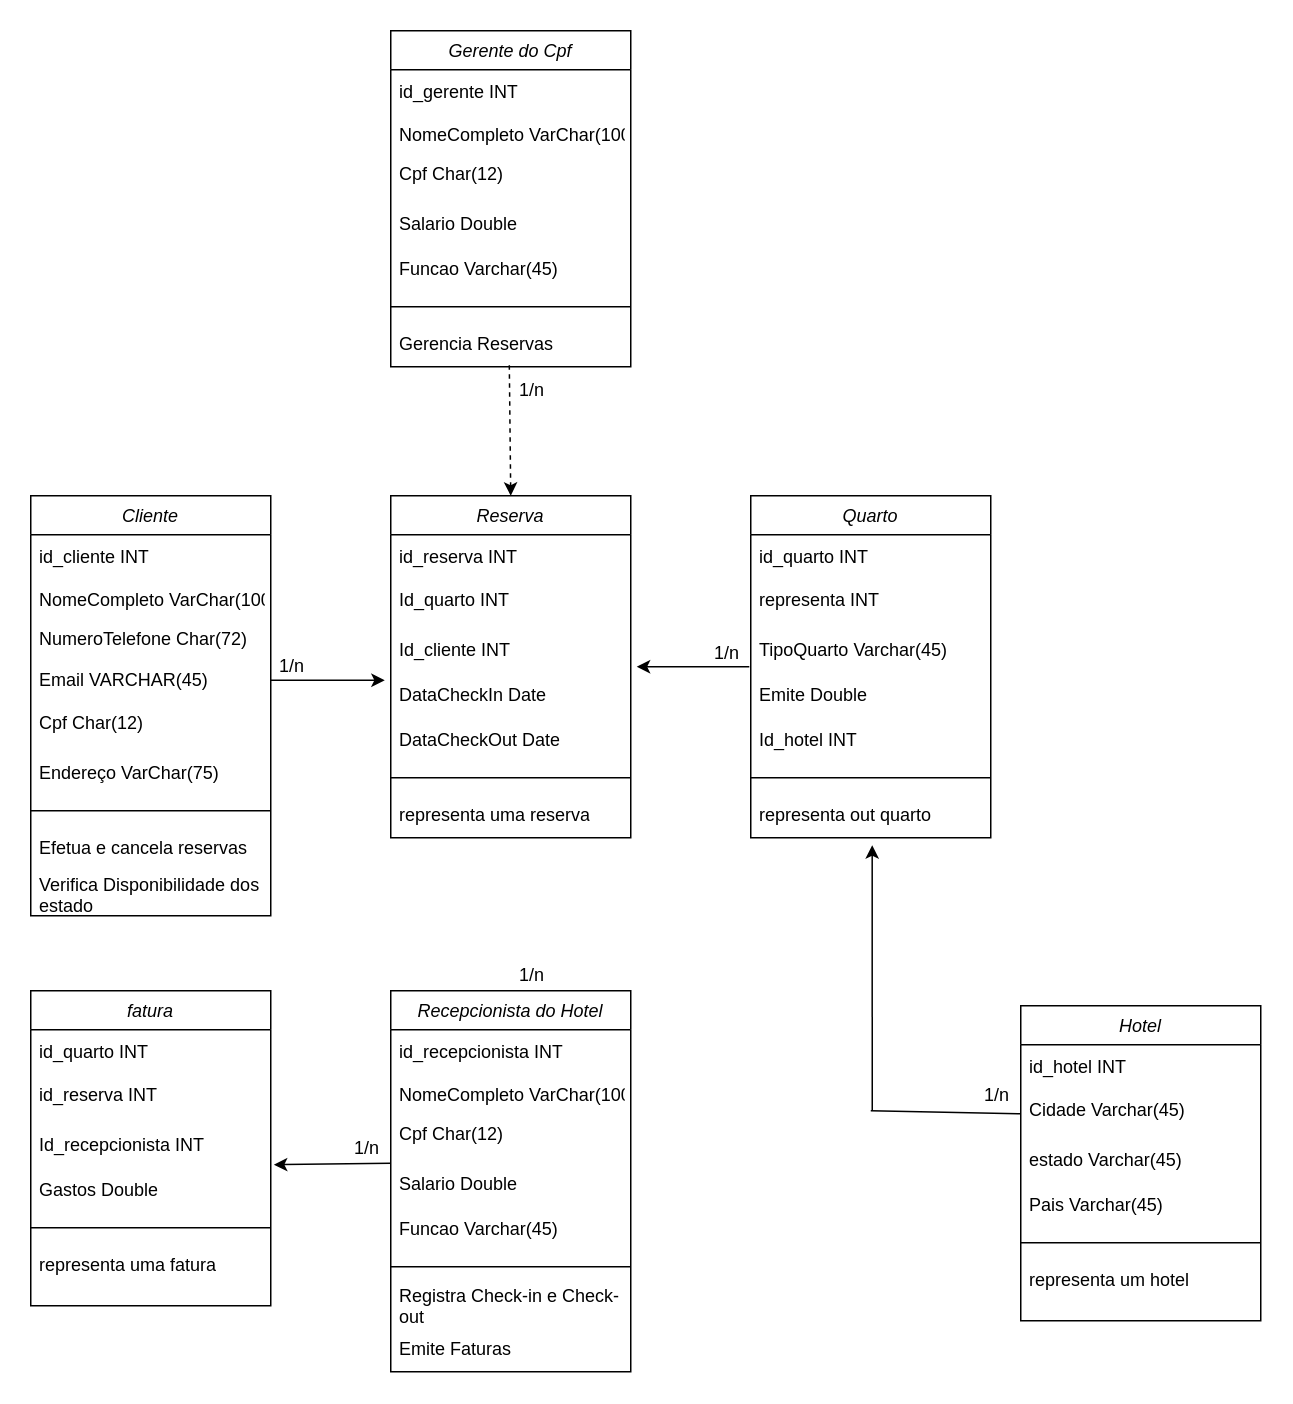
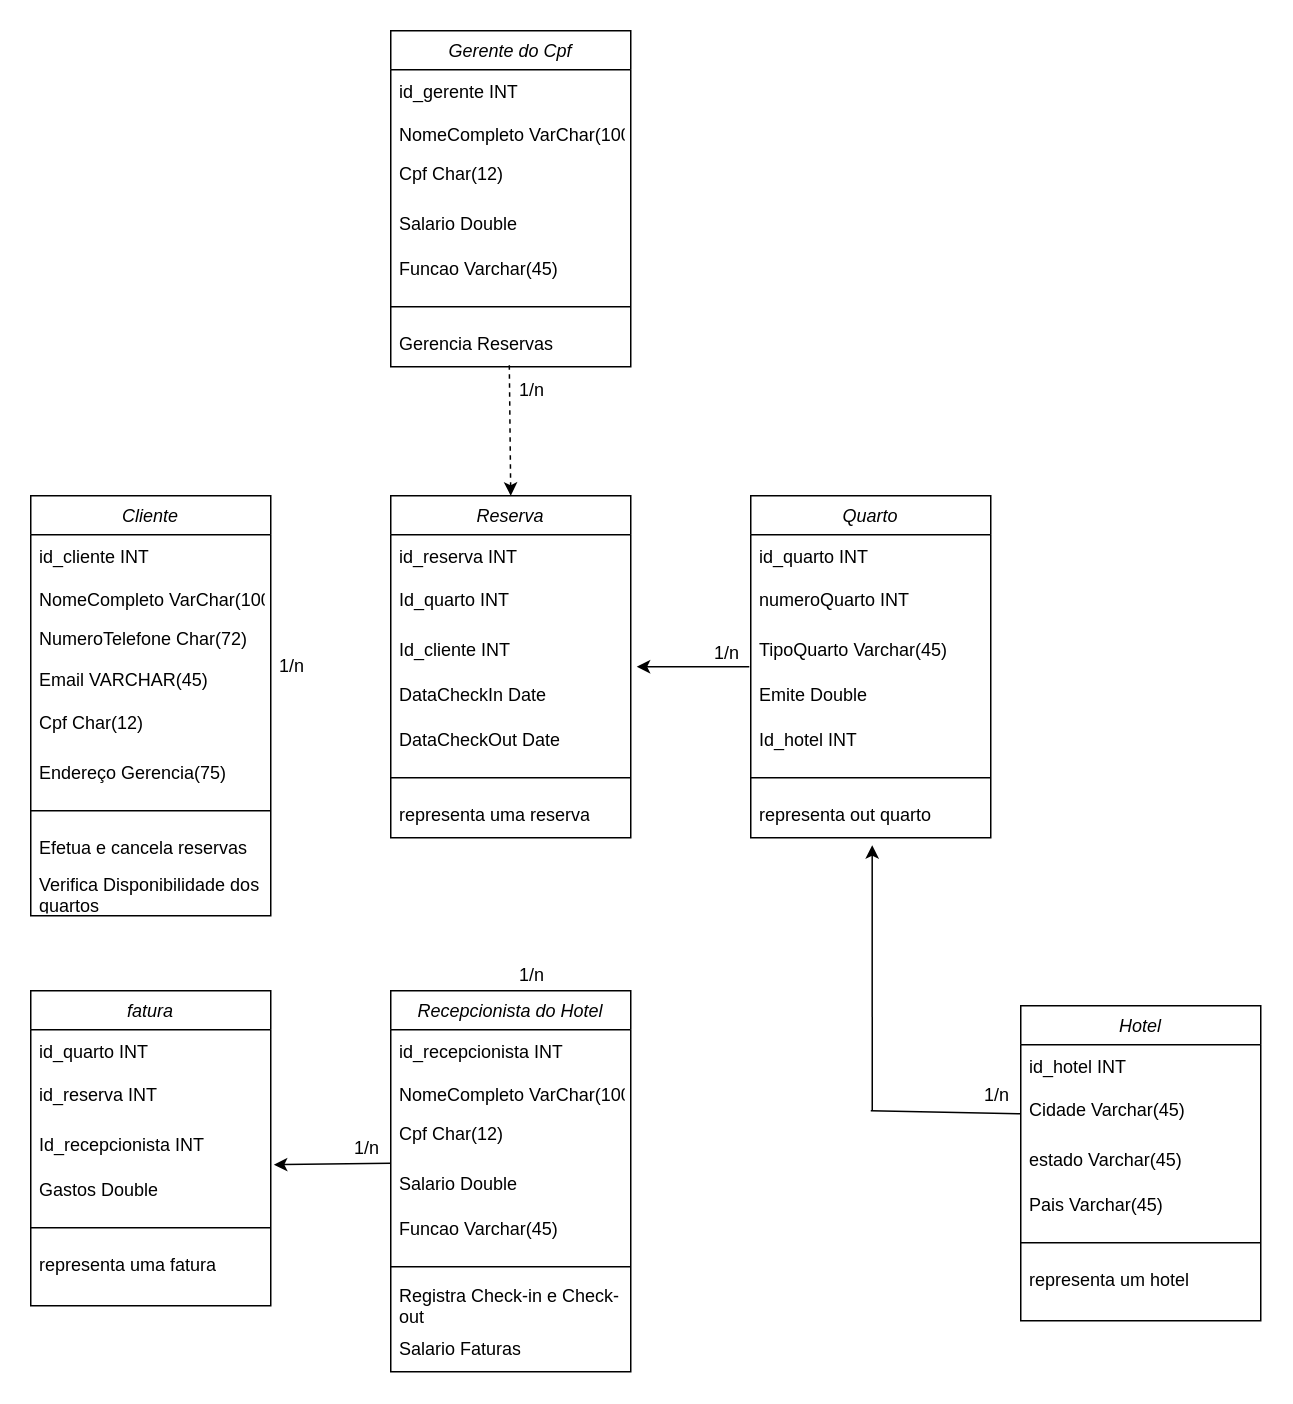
(827, 600) -> (837, 600)
(323, 680) -> none
(138, 773) -> (141, 773)
(152, 893) -> (152, 893)
(461, 1349) -> (468, 1349)
